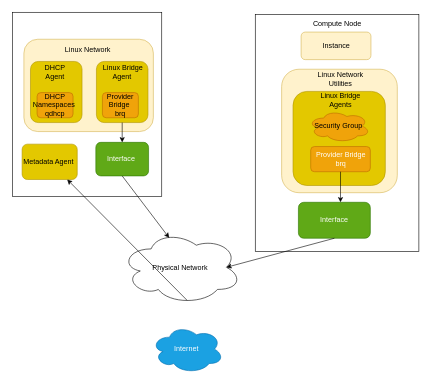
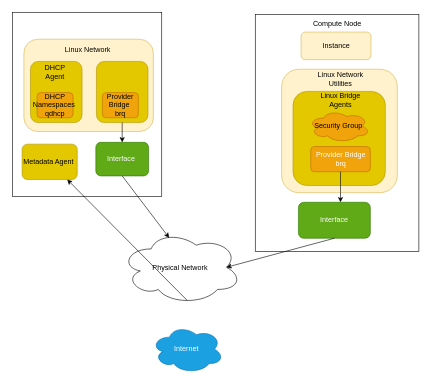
(123, 72) -> none
